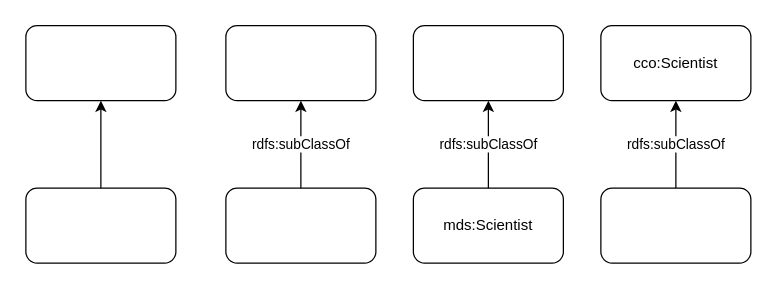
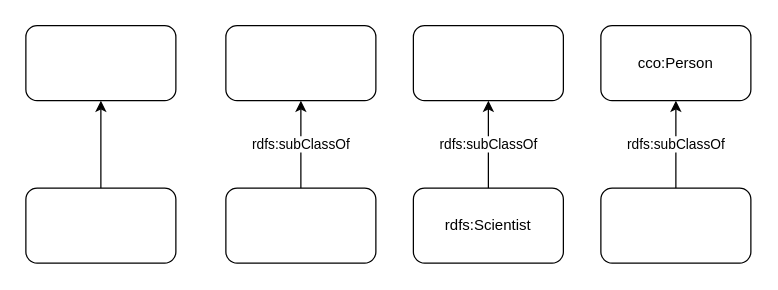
(676, 63) -> (676, 63)
(488, 226) -> (488, 226)
